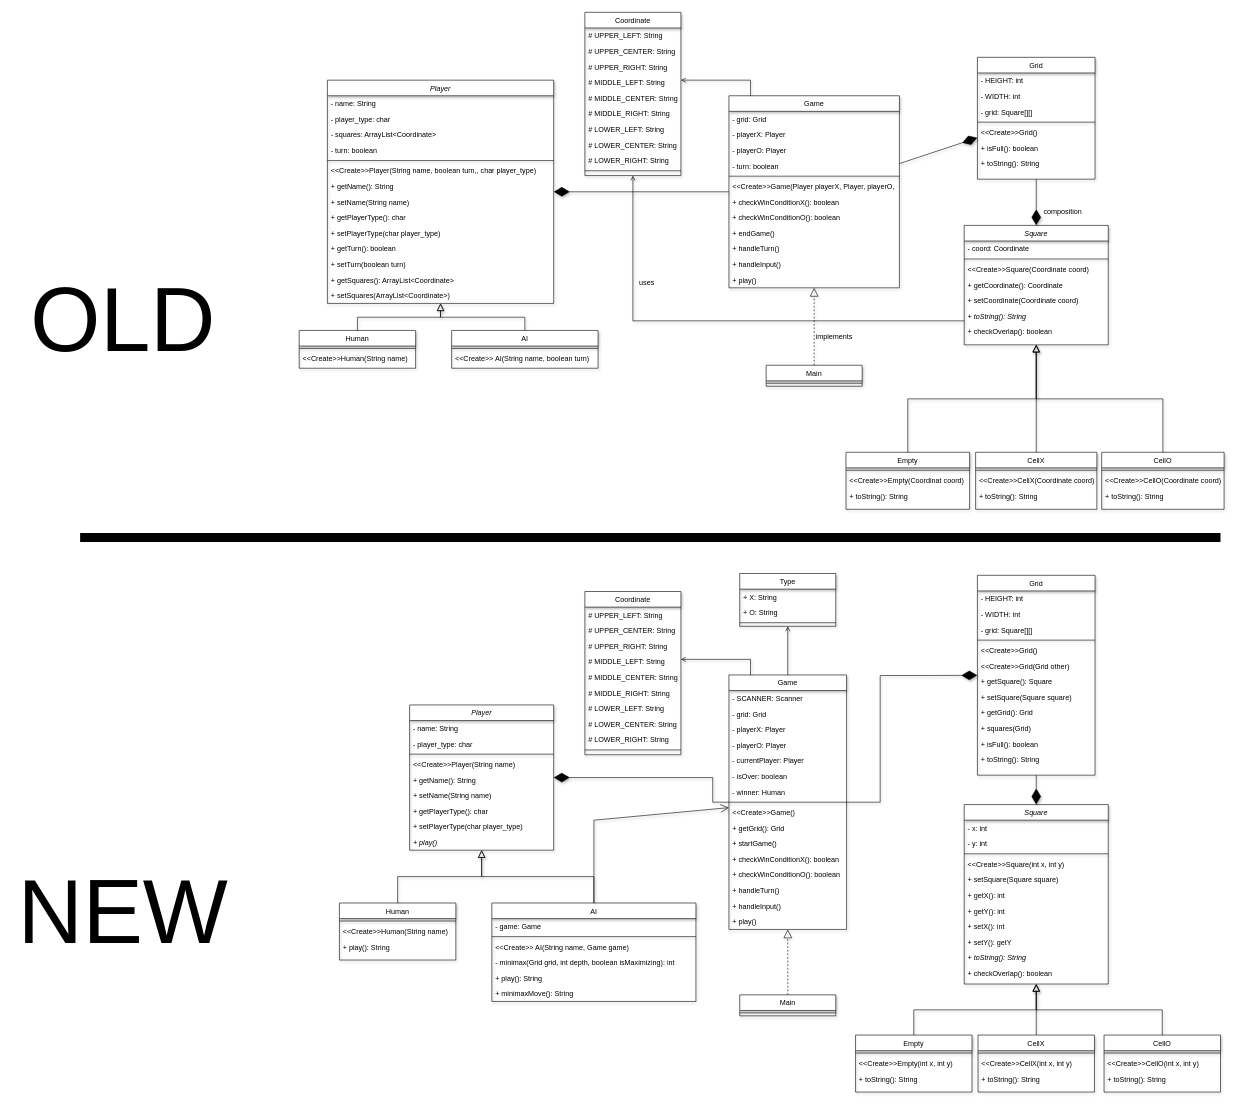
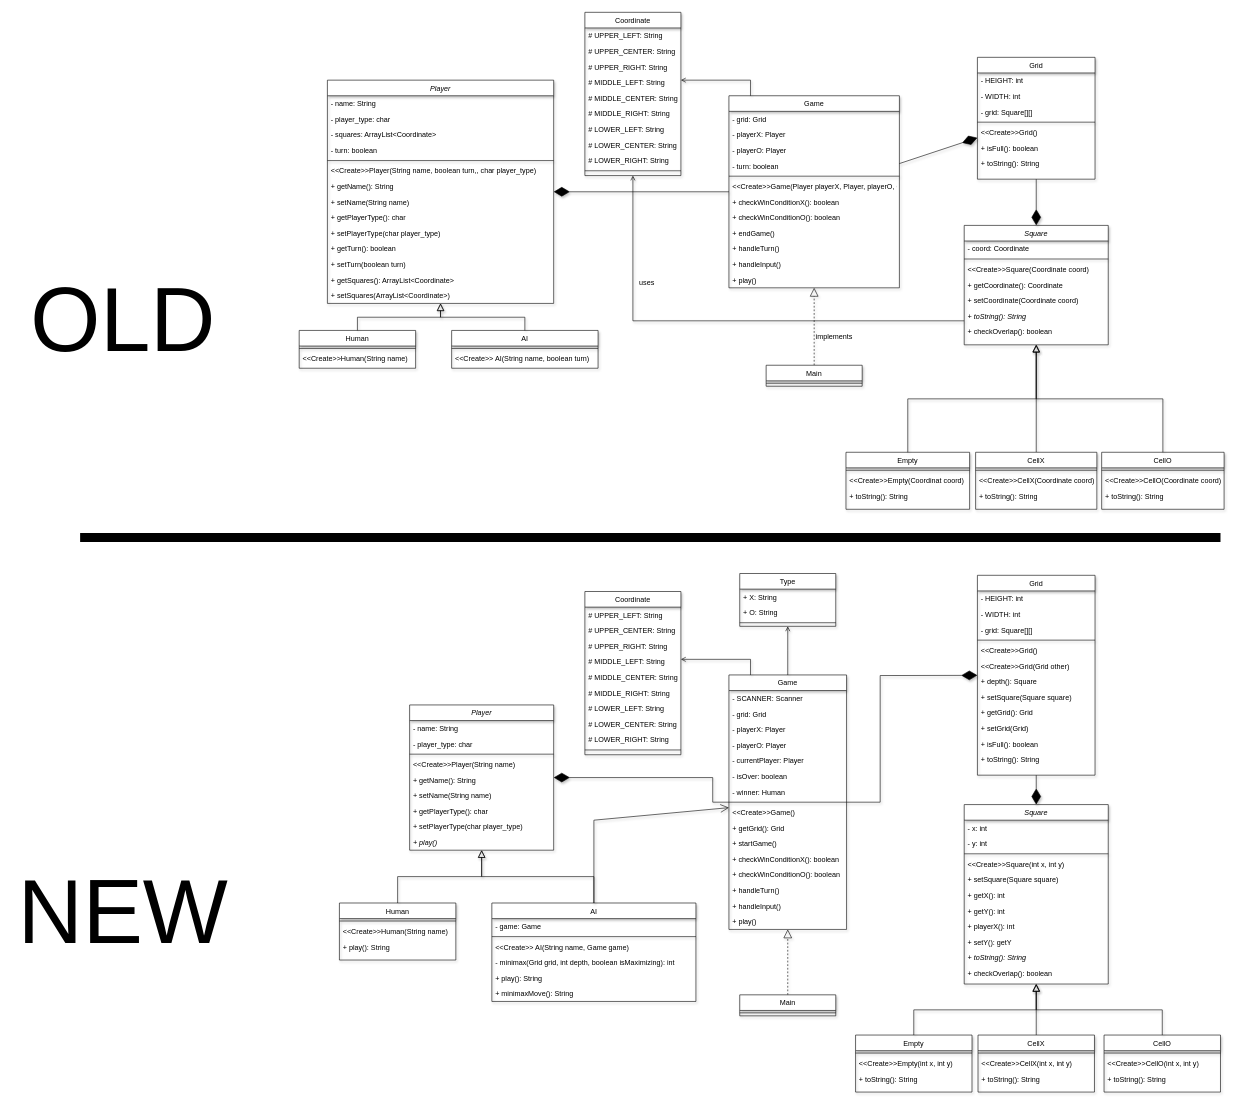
(1062, 212) -> none
(1020, 682) -> (1012, 682)
(1009, 728) -> (1008, 728)
(990, 926) -> (995, 926)
